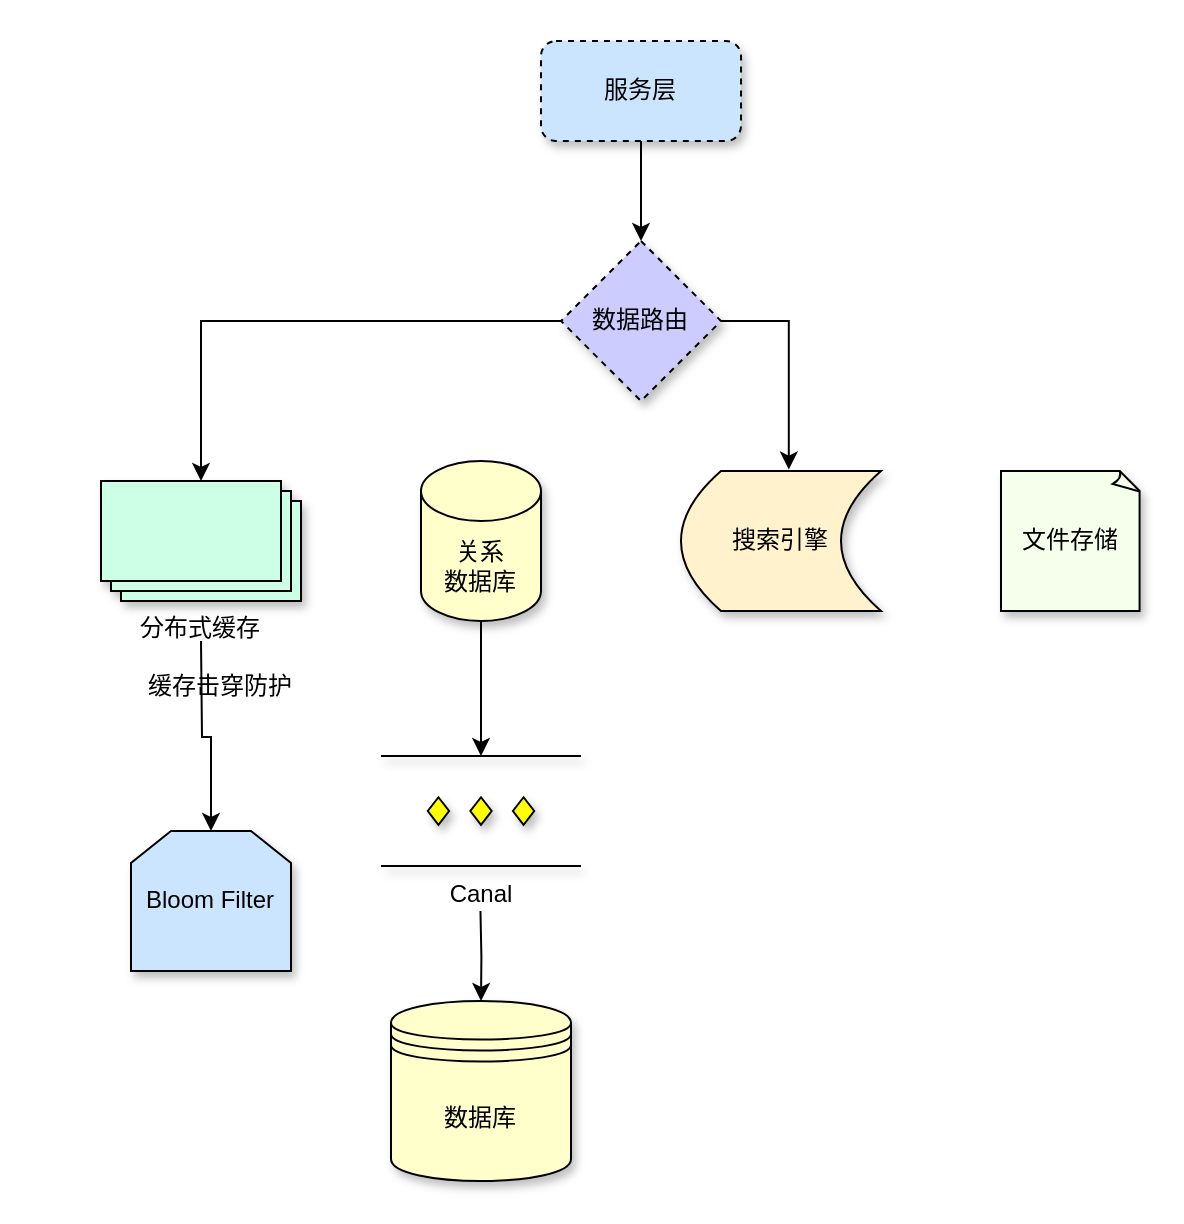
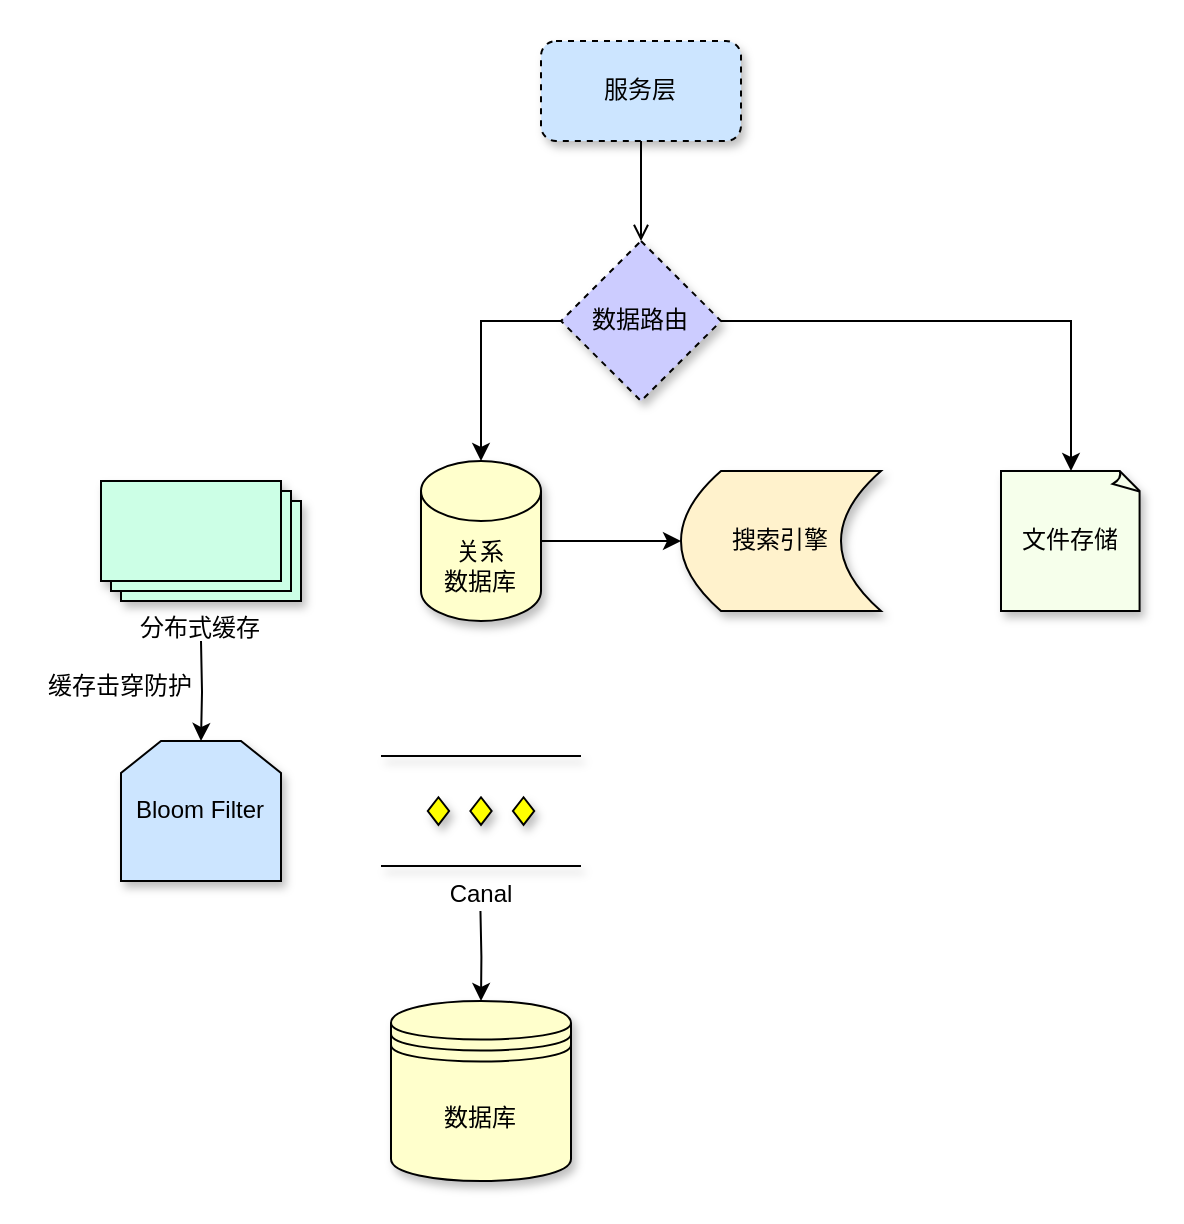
(641, 226) -> (641, 228)
(266, 321) -> none
none -> (481, 386)
(789, 387) -> (997, 321)
(481, 682) -> (604, 541)
(221, 686) -> (121, 686)
(211, 901) -> (201, 811)
